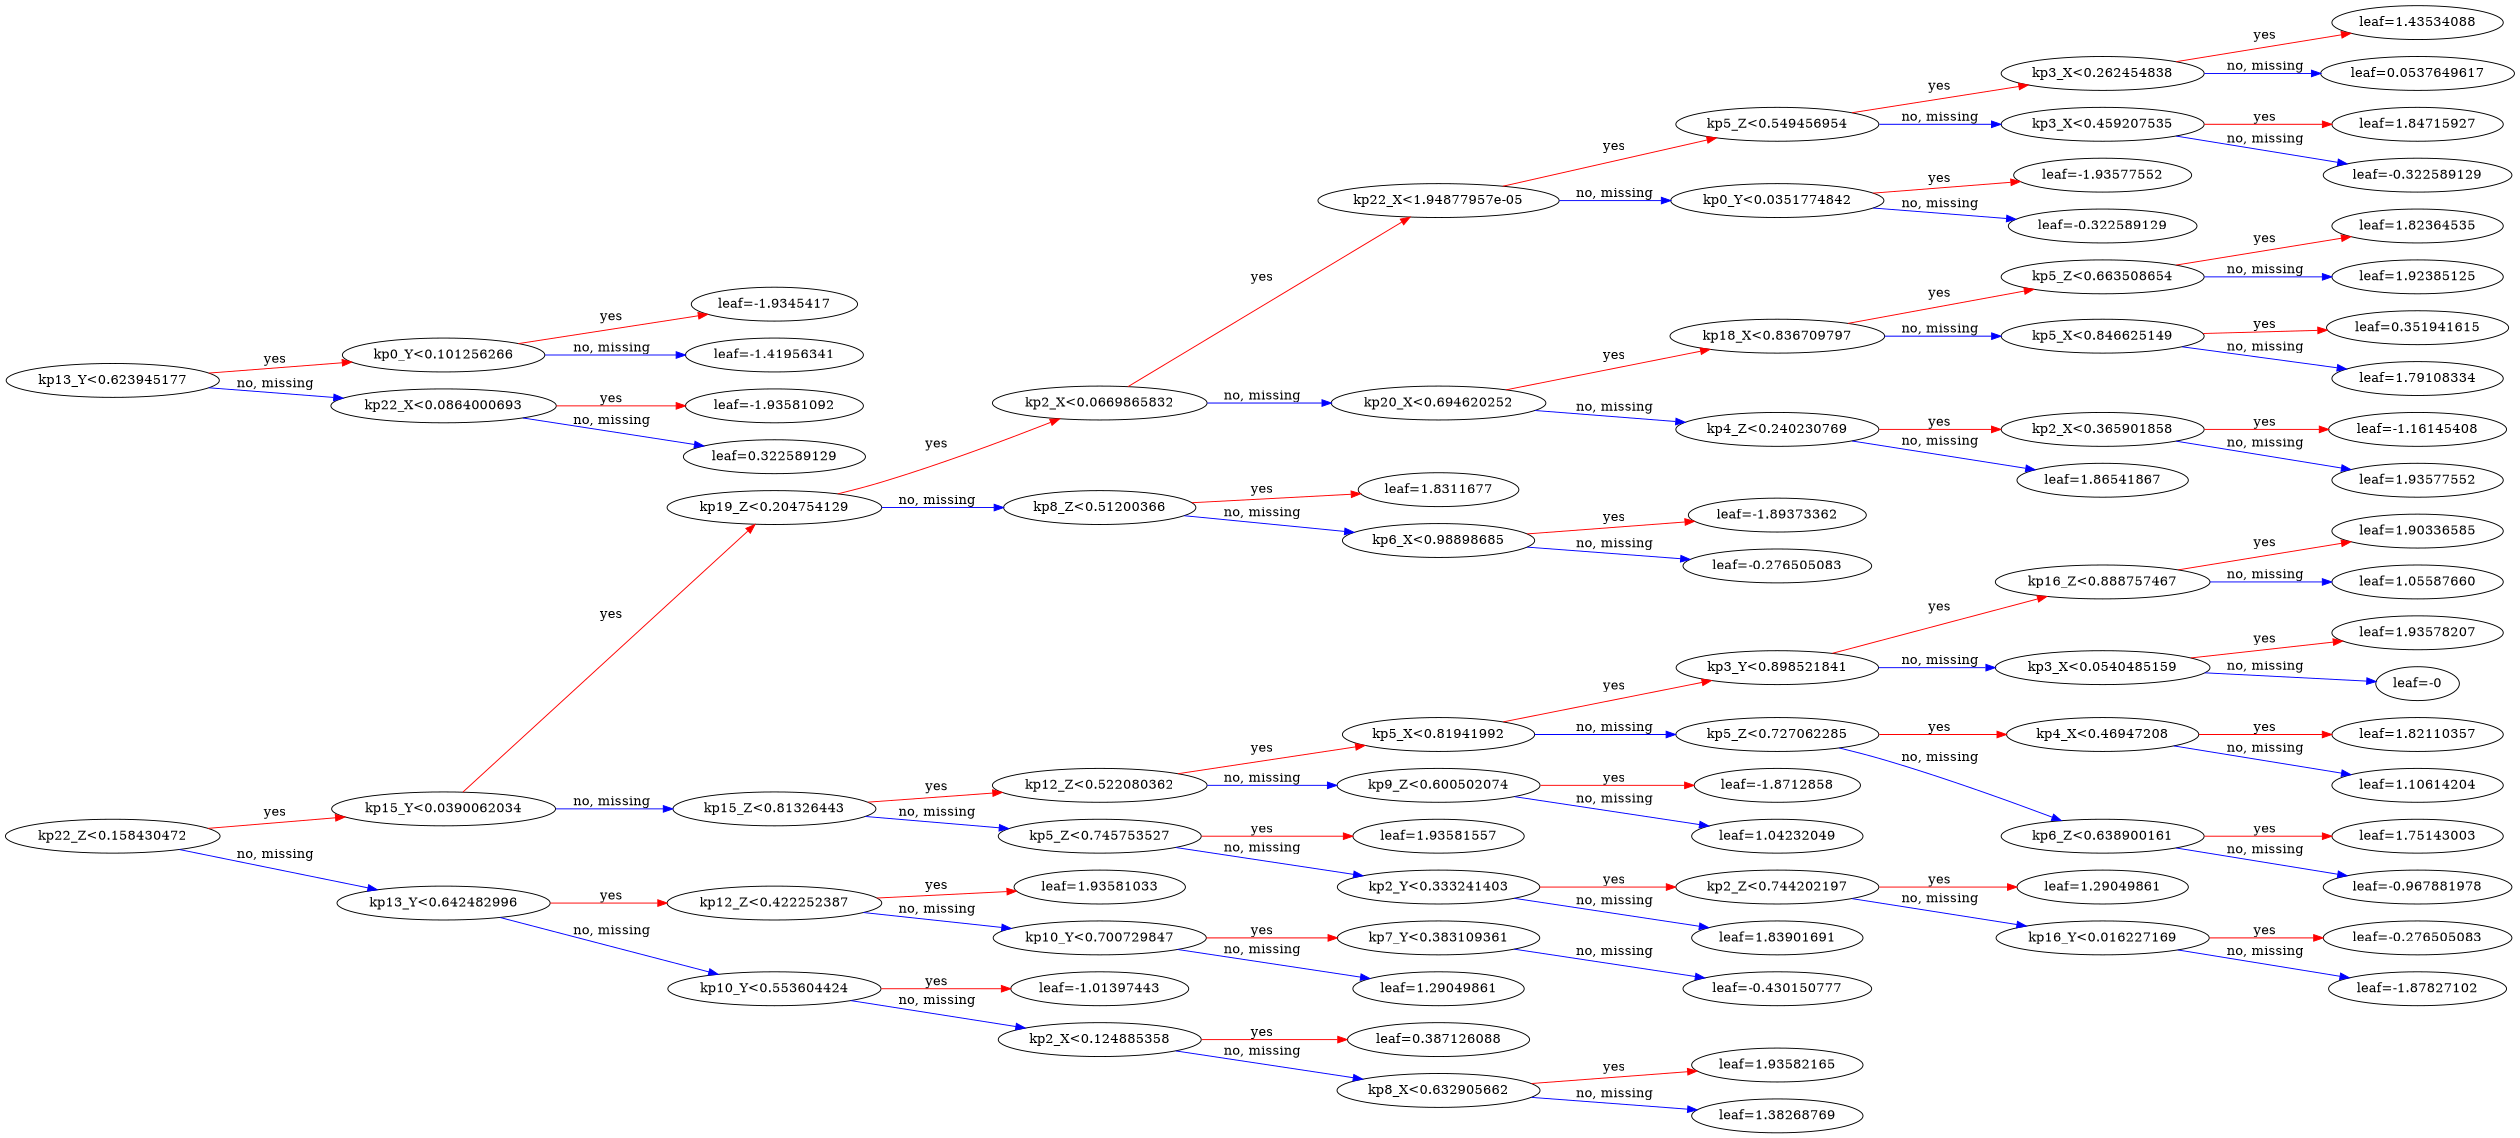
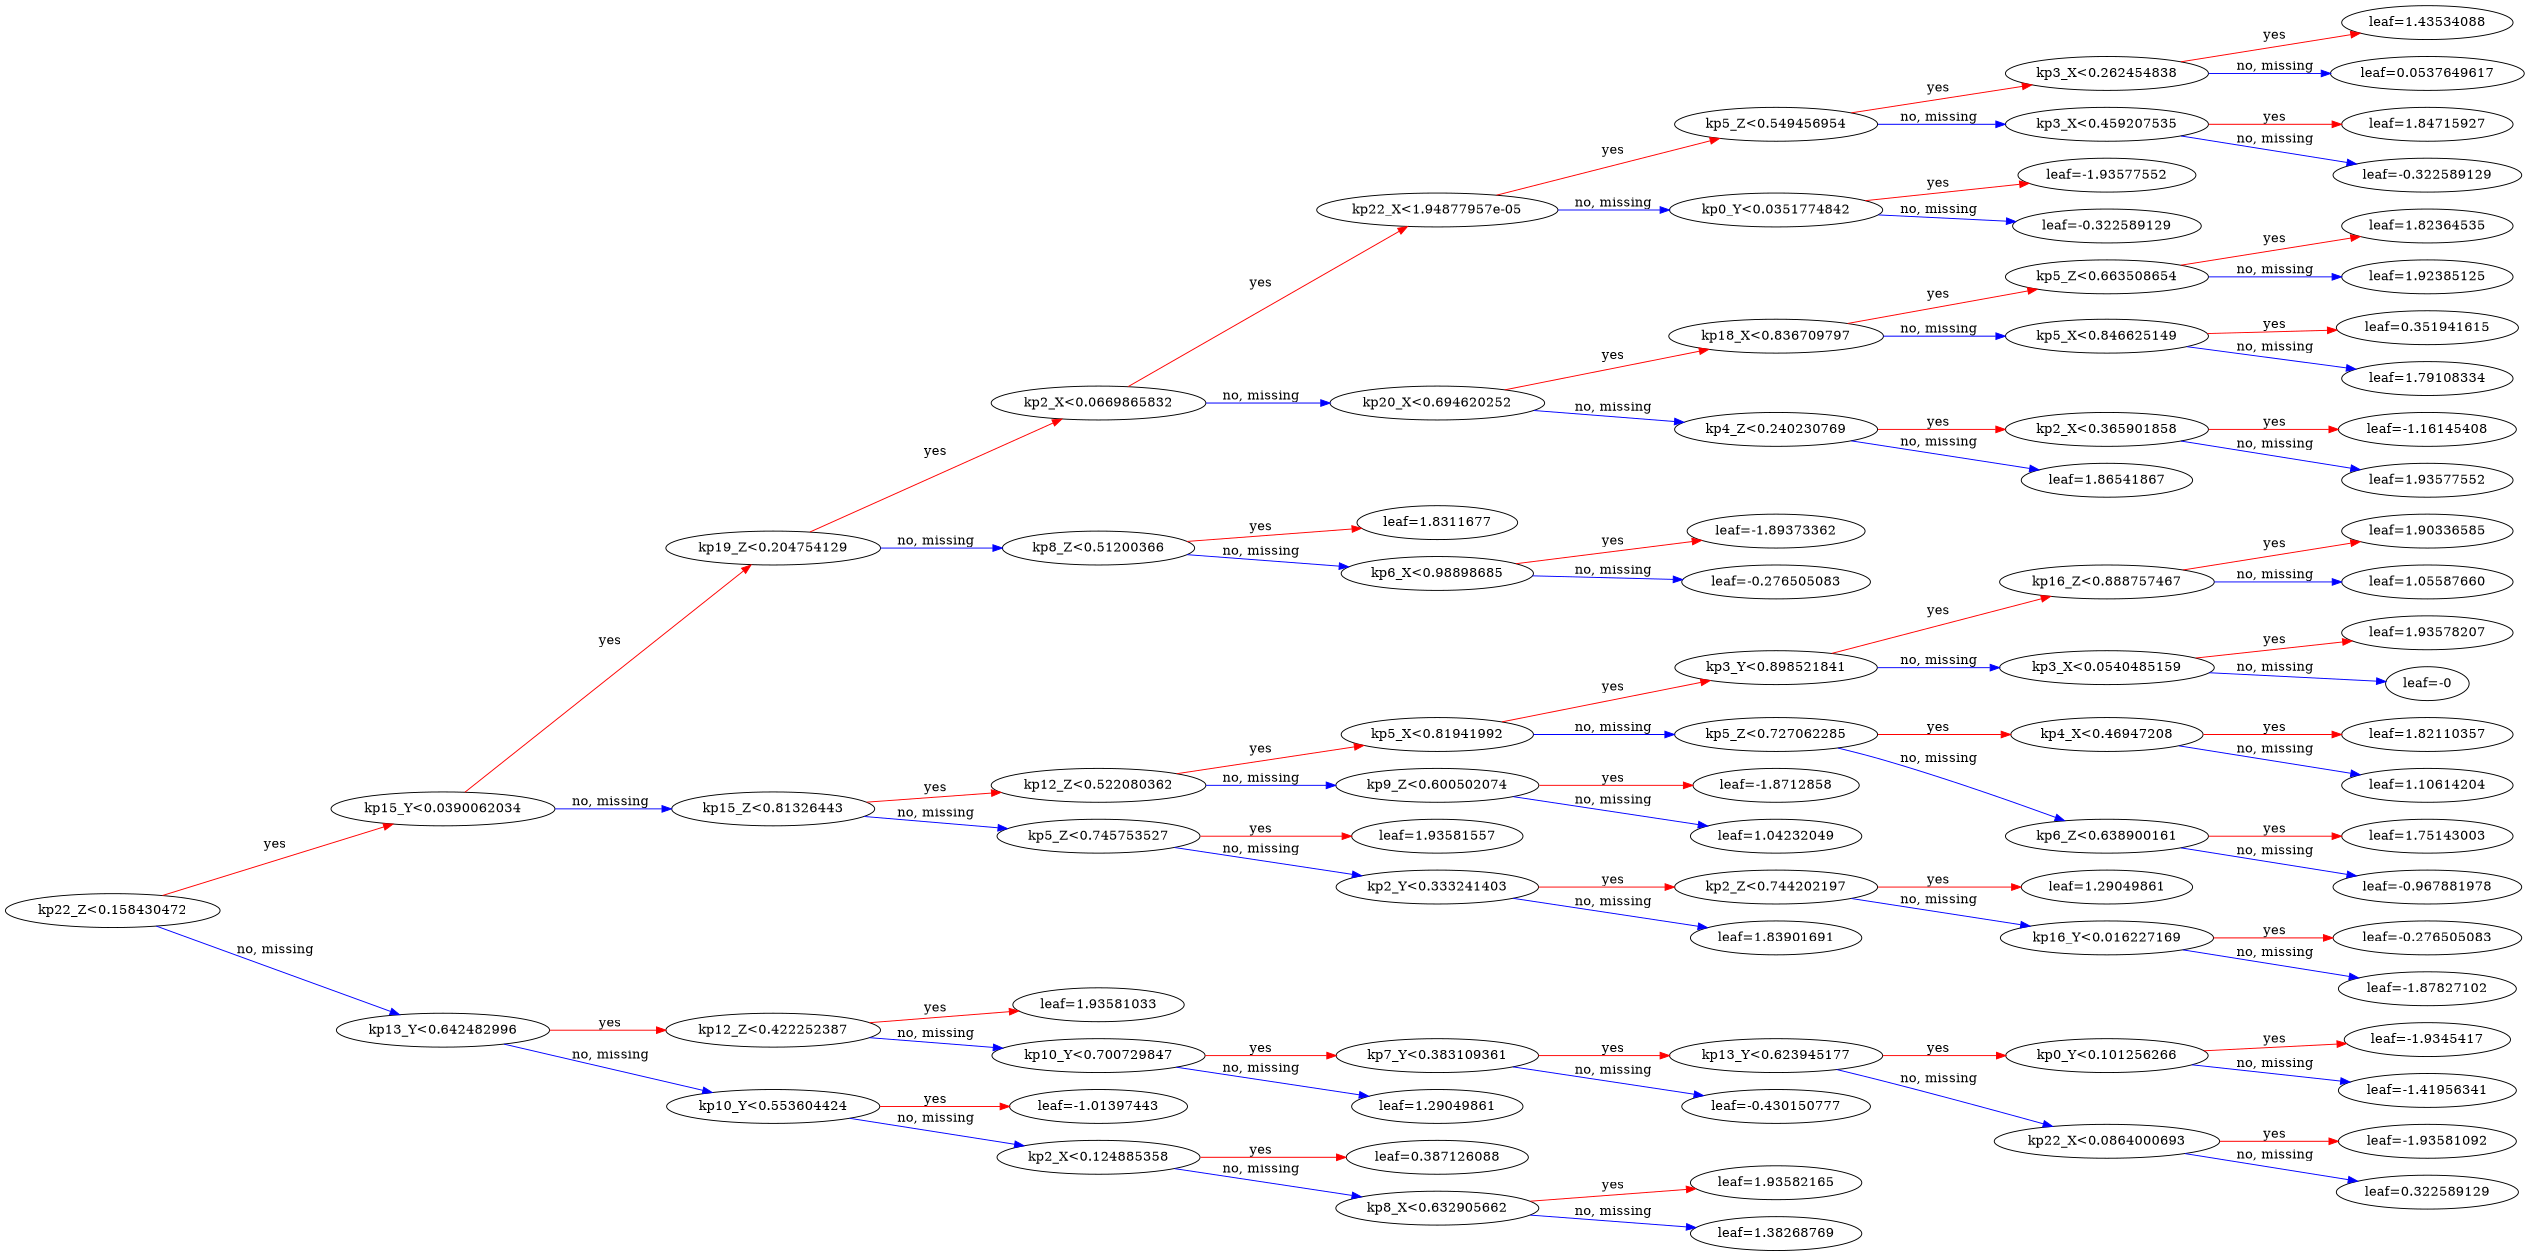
none -> (1599, 1056)
